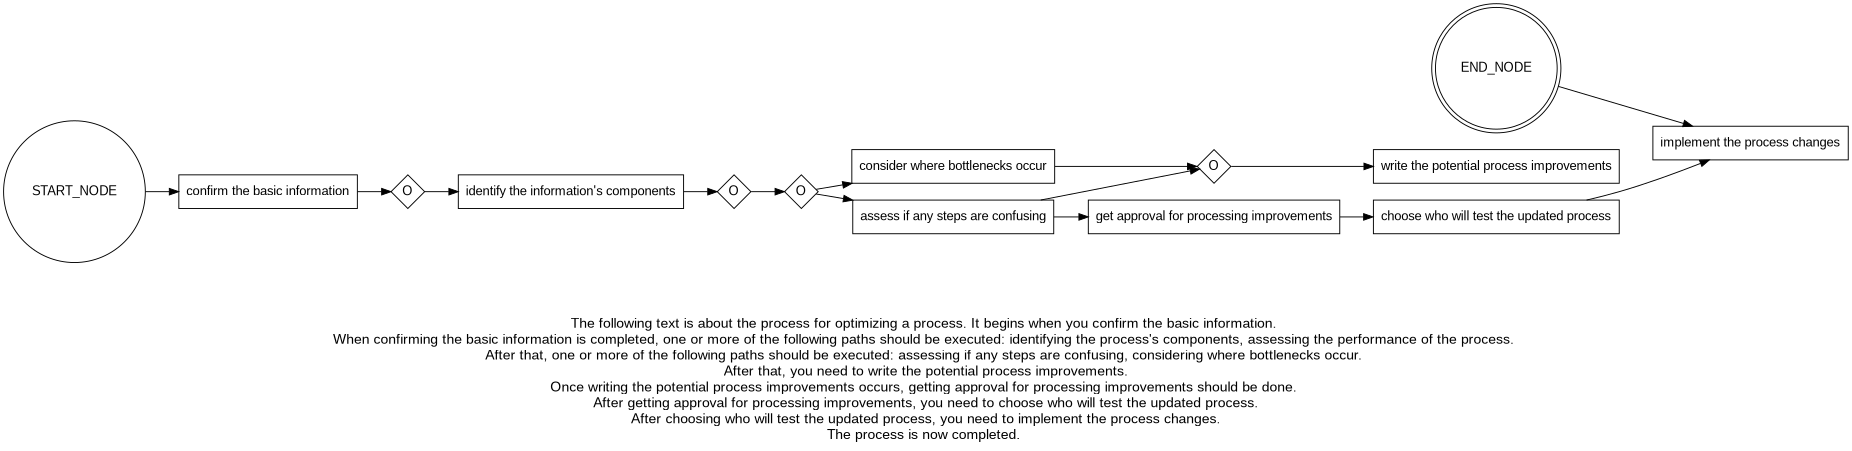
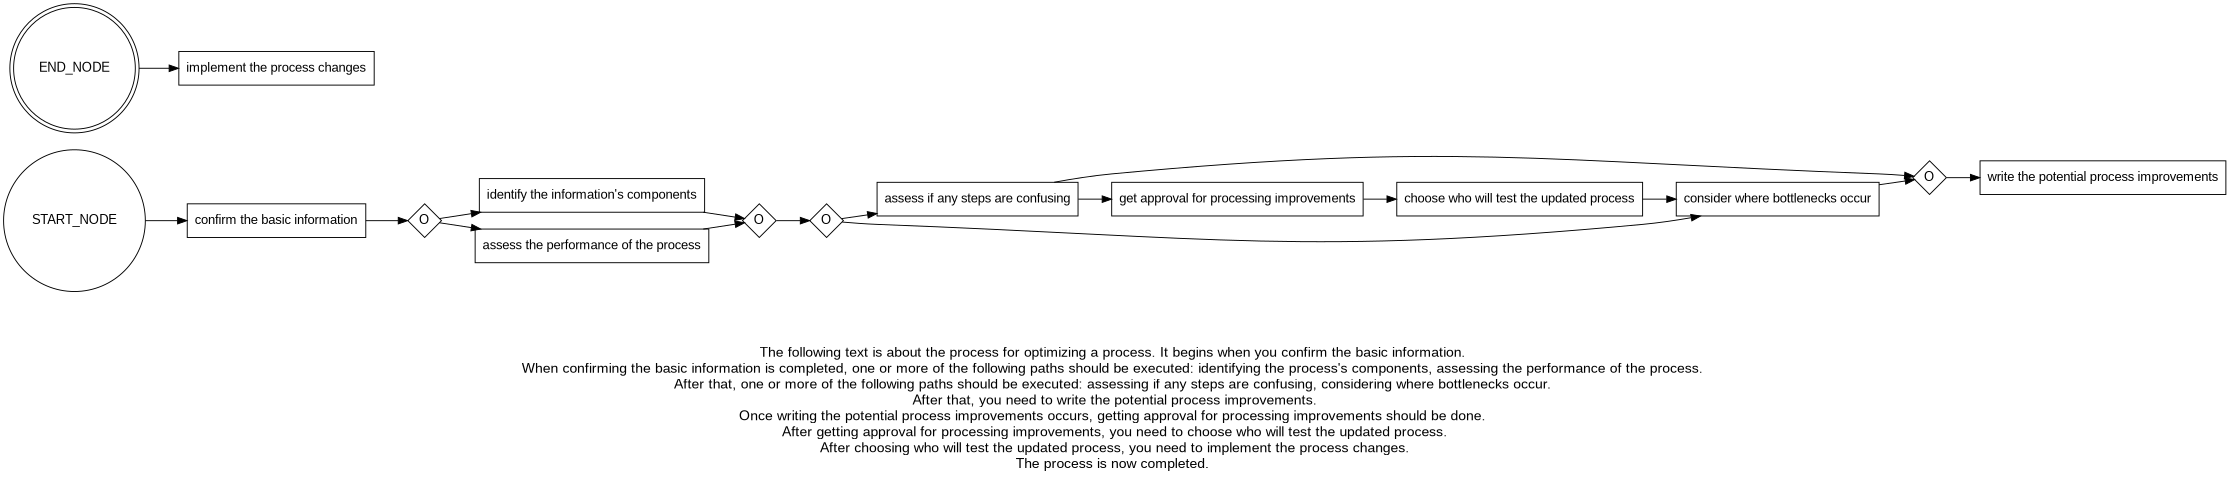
(1644, 184) -> (1655, 199)
none -> (592, 246)
